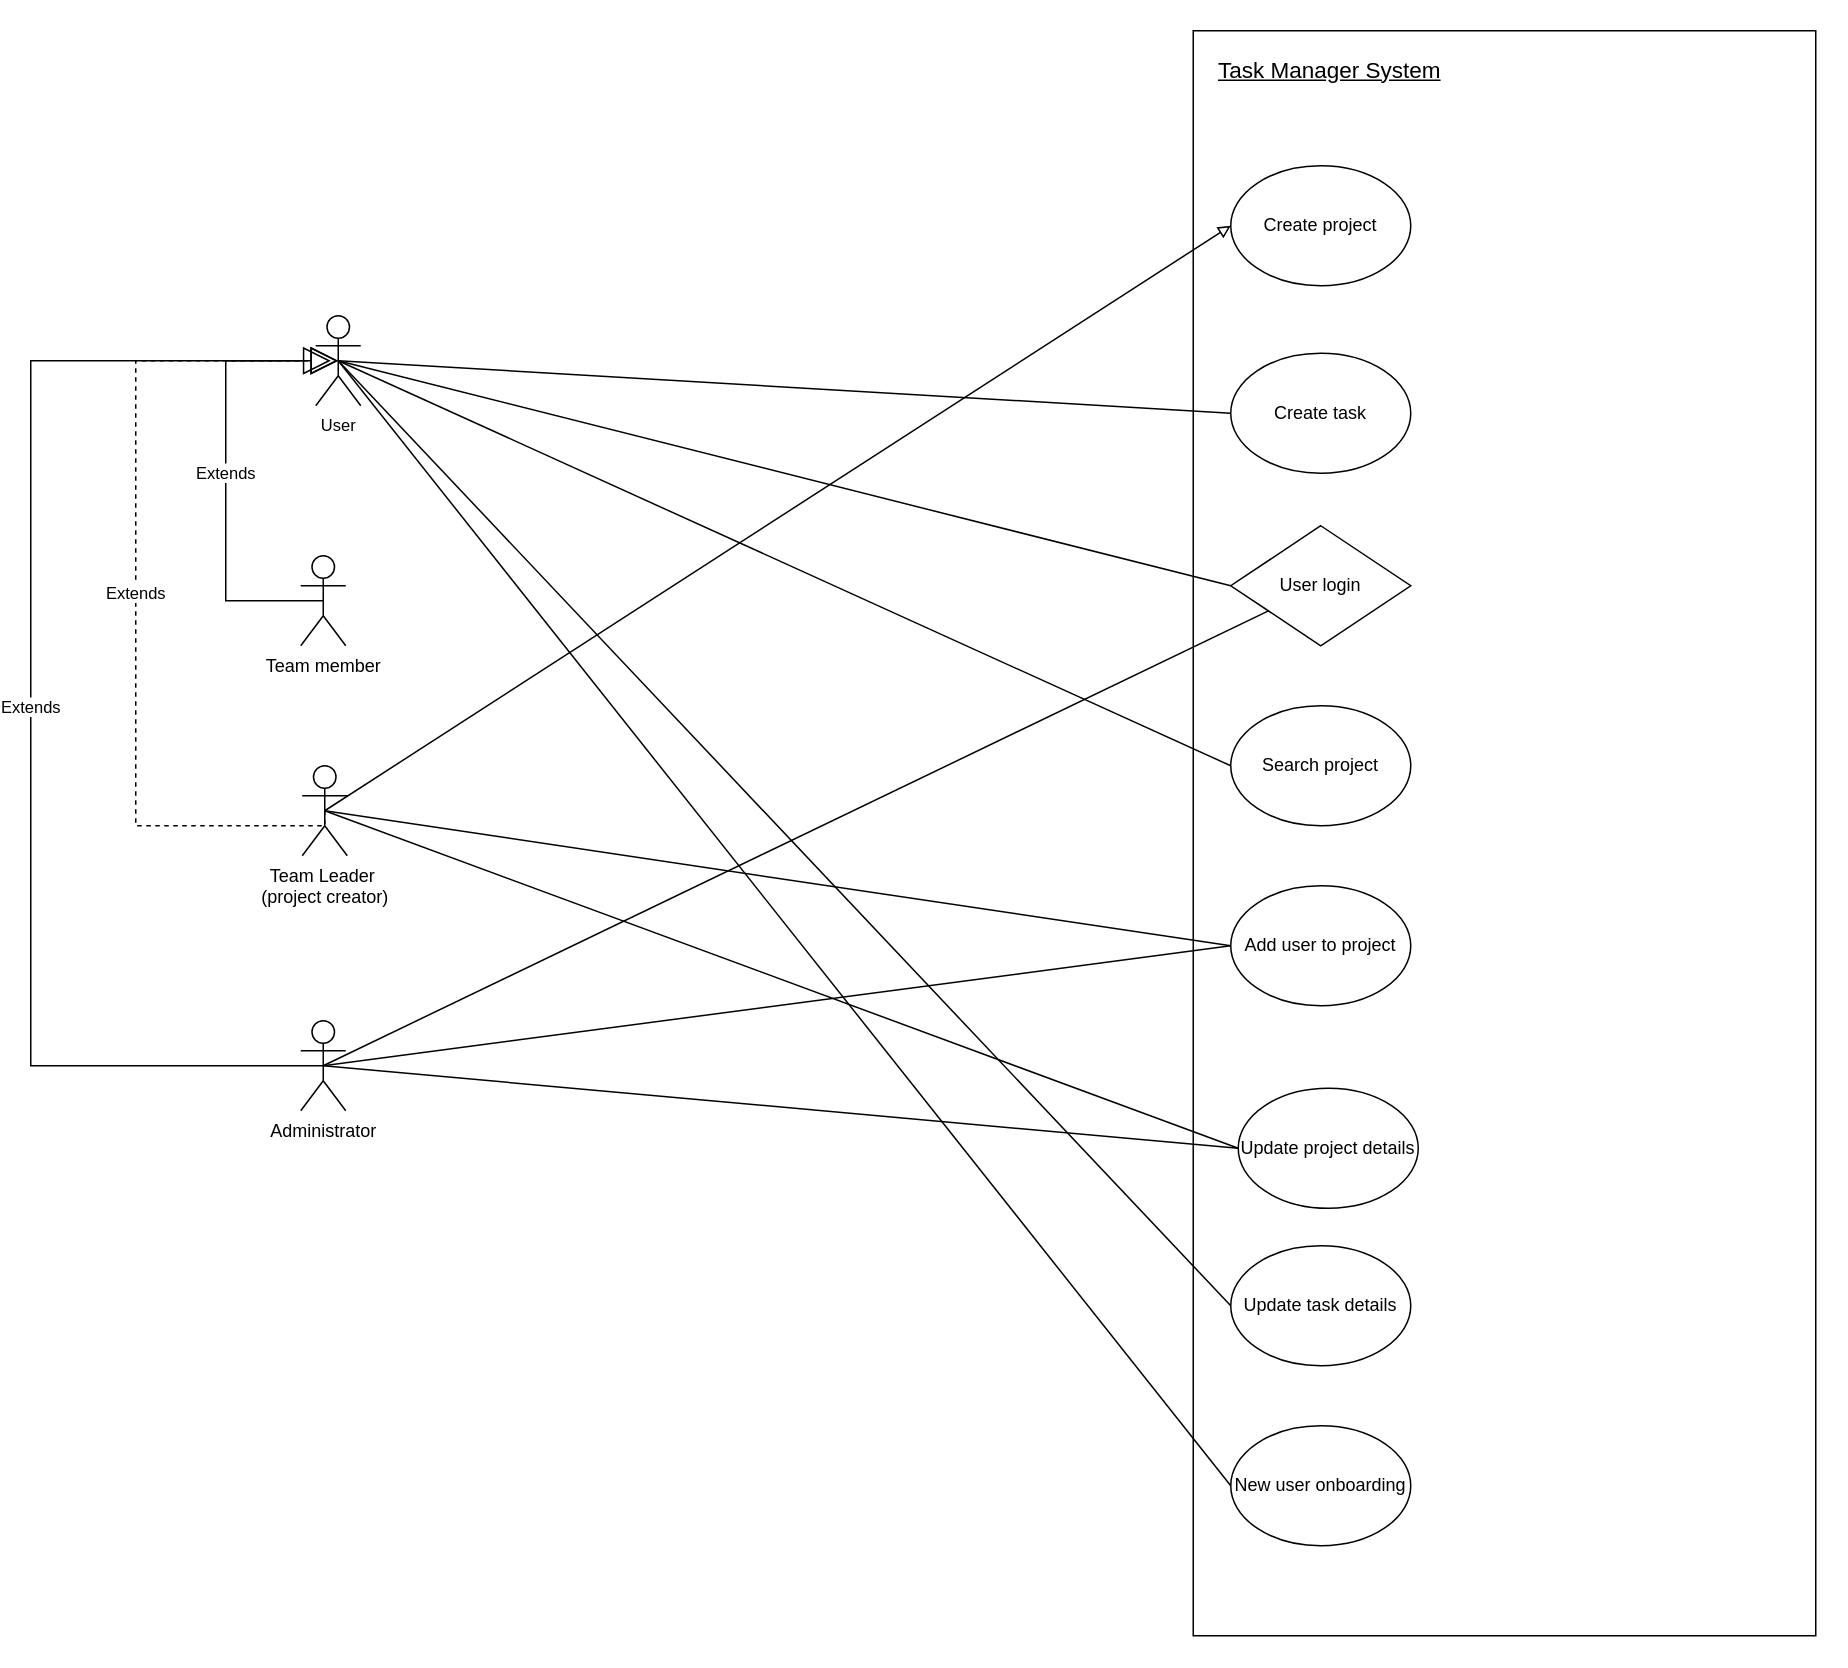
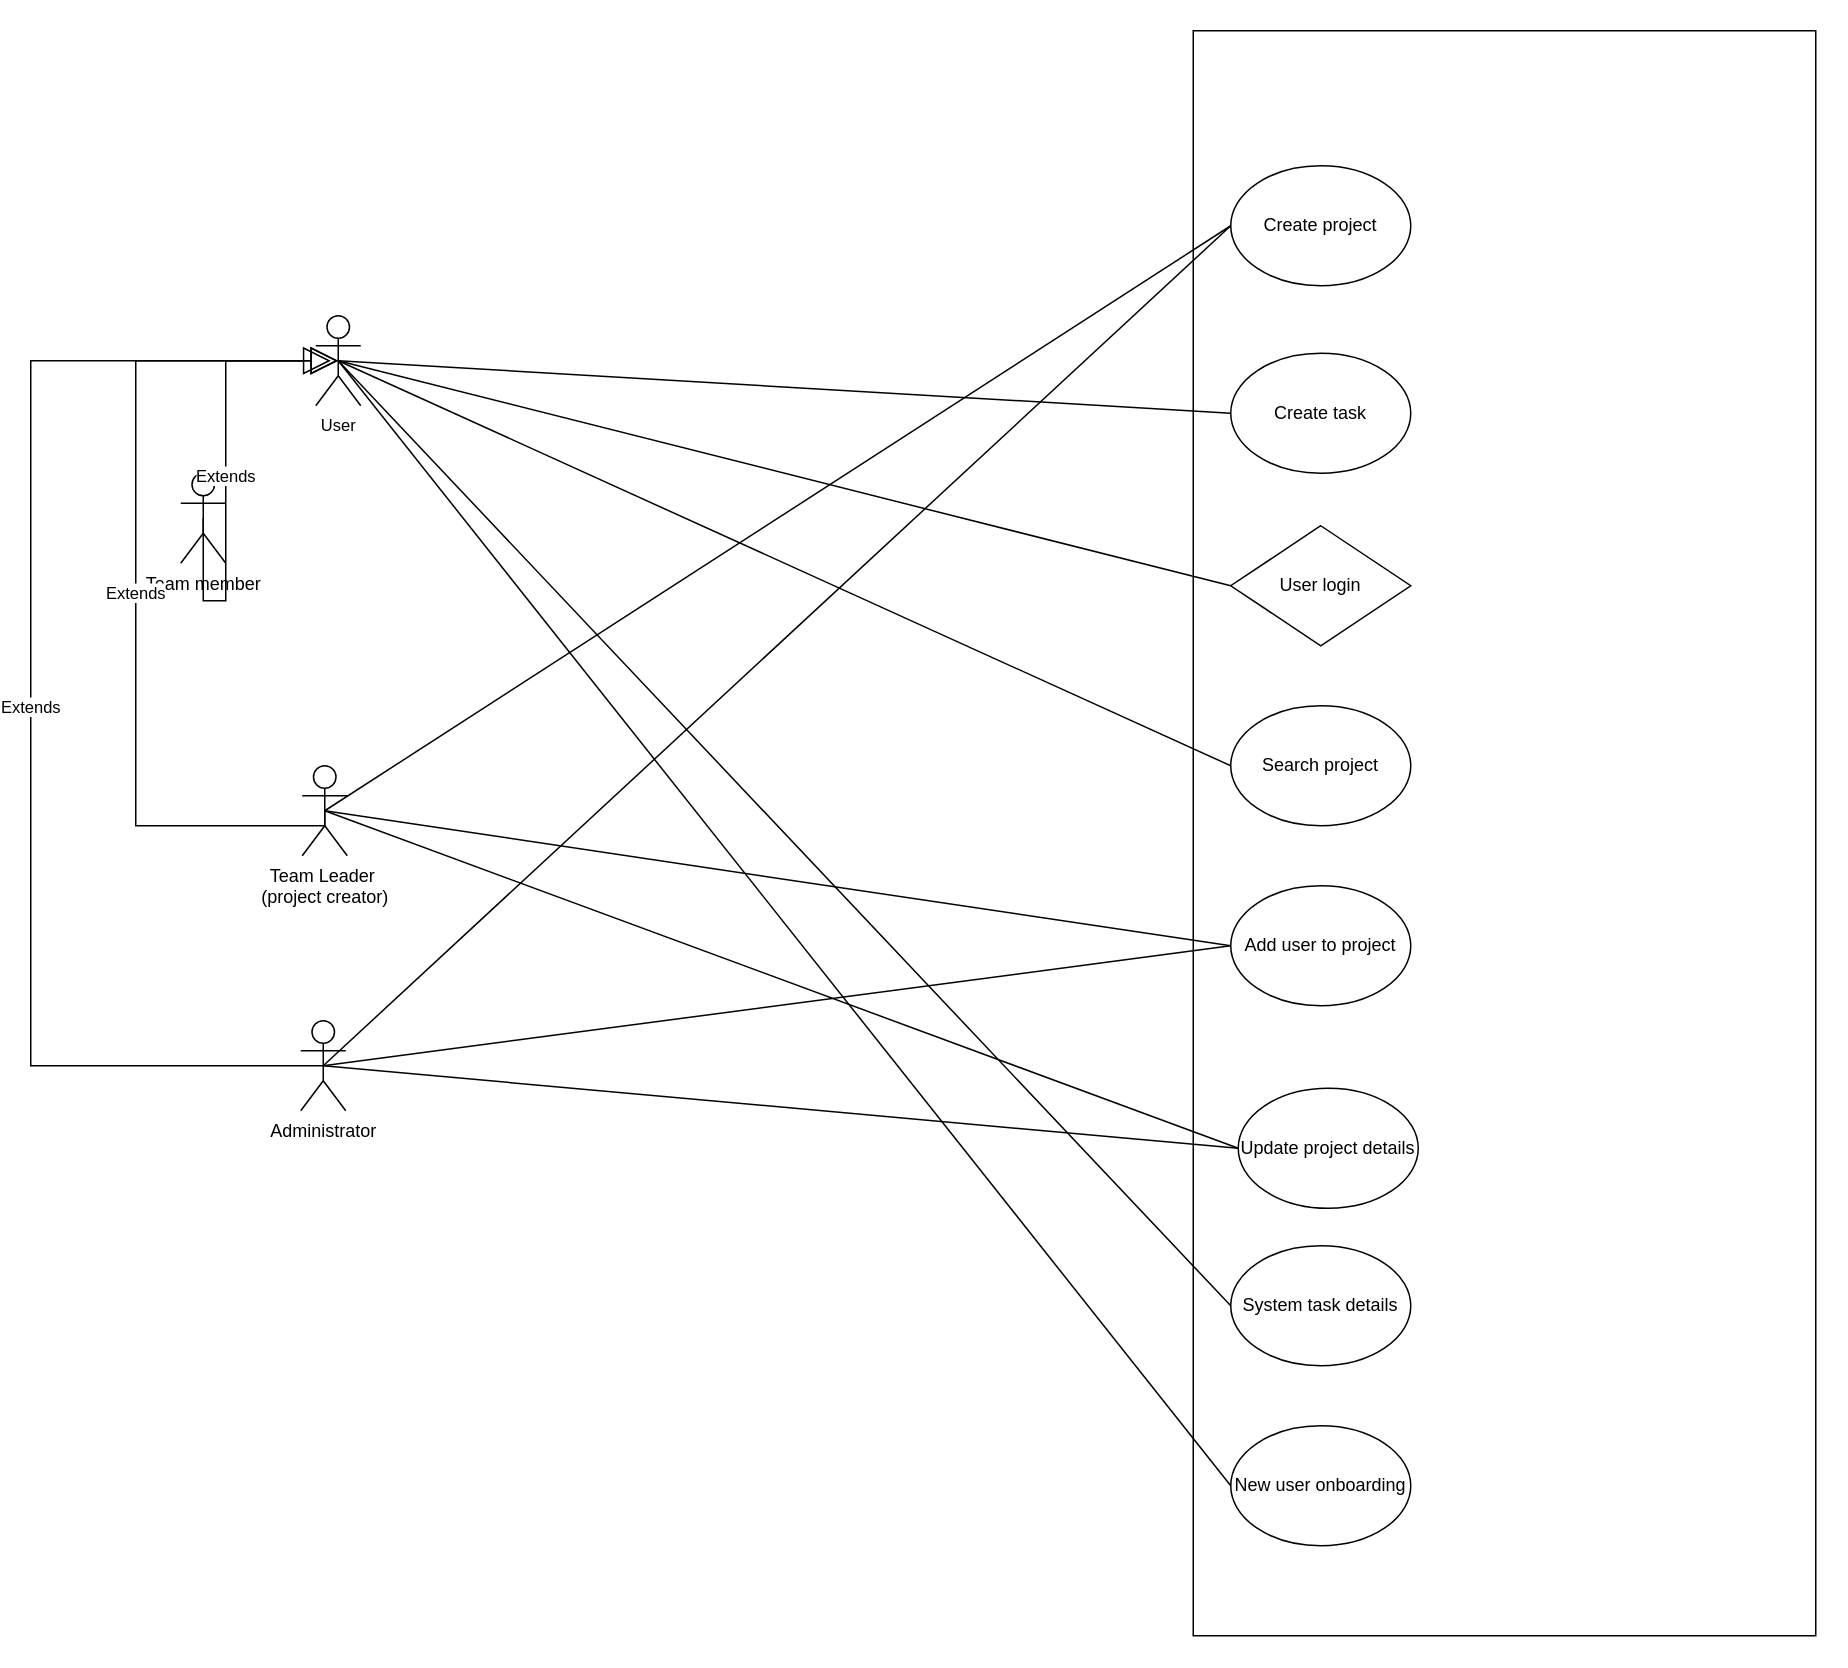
(1403, 70) -> none
(1214, 237) -> (1214, 237)
(323, 601) -> (203, 518)
(136, 808) -> (136, 808)
(806, 834) -> (776, 647)
(1321, 1306) -> (1321, 1306)
